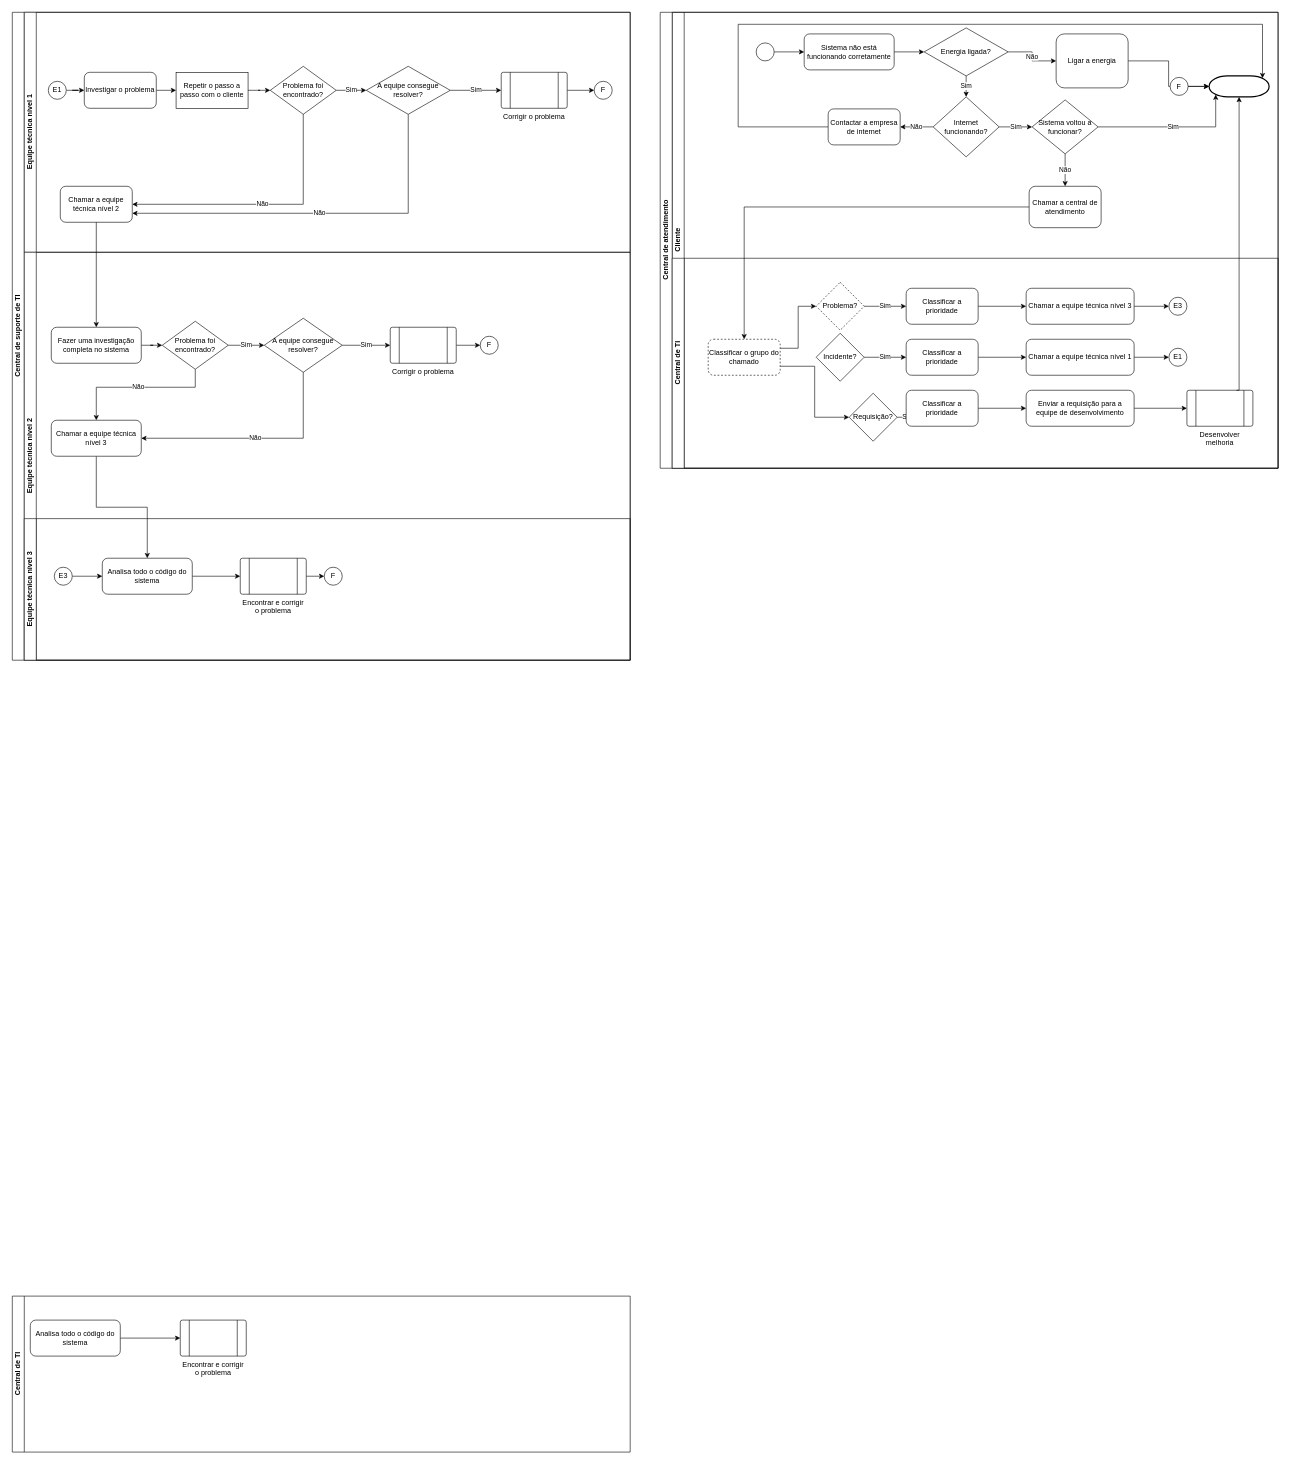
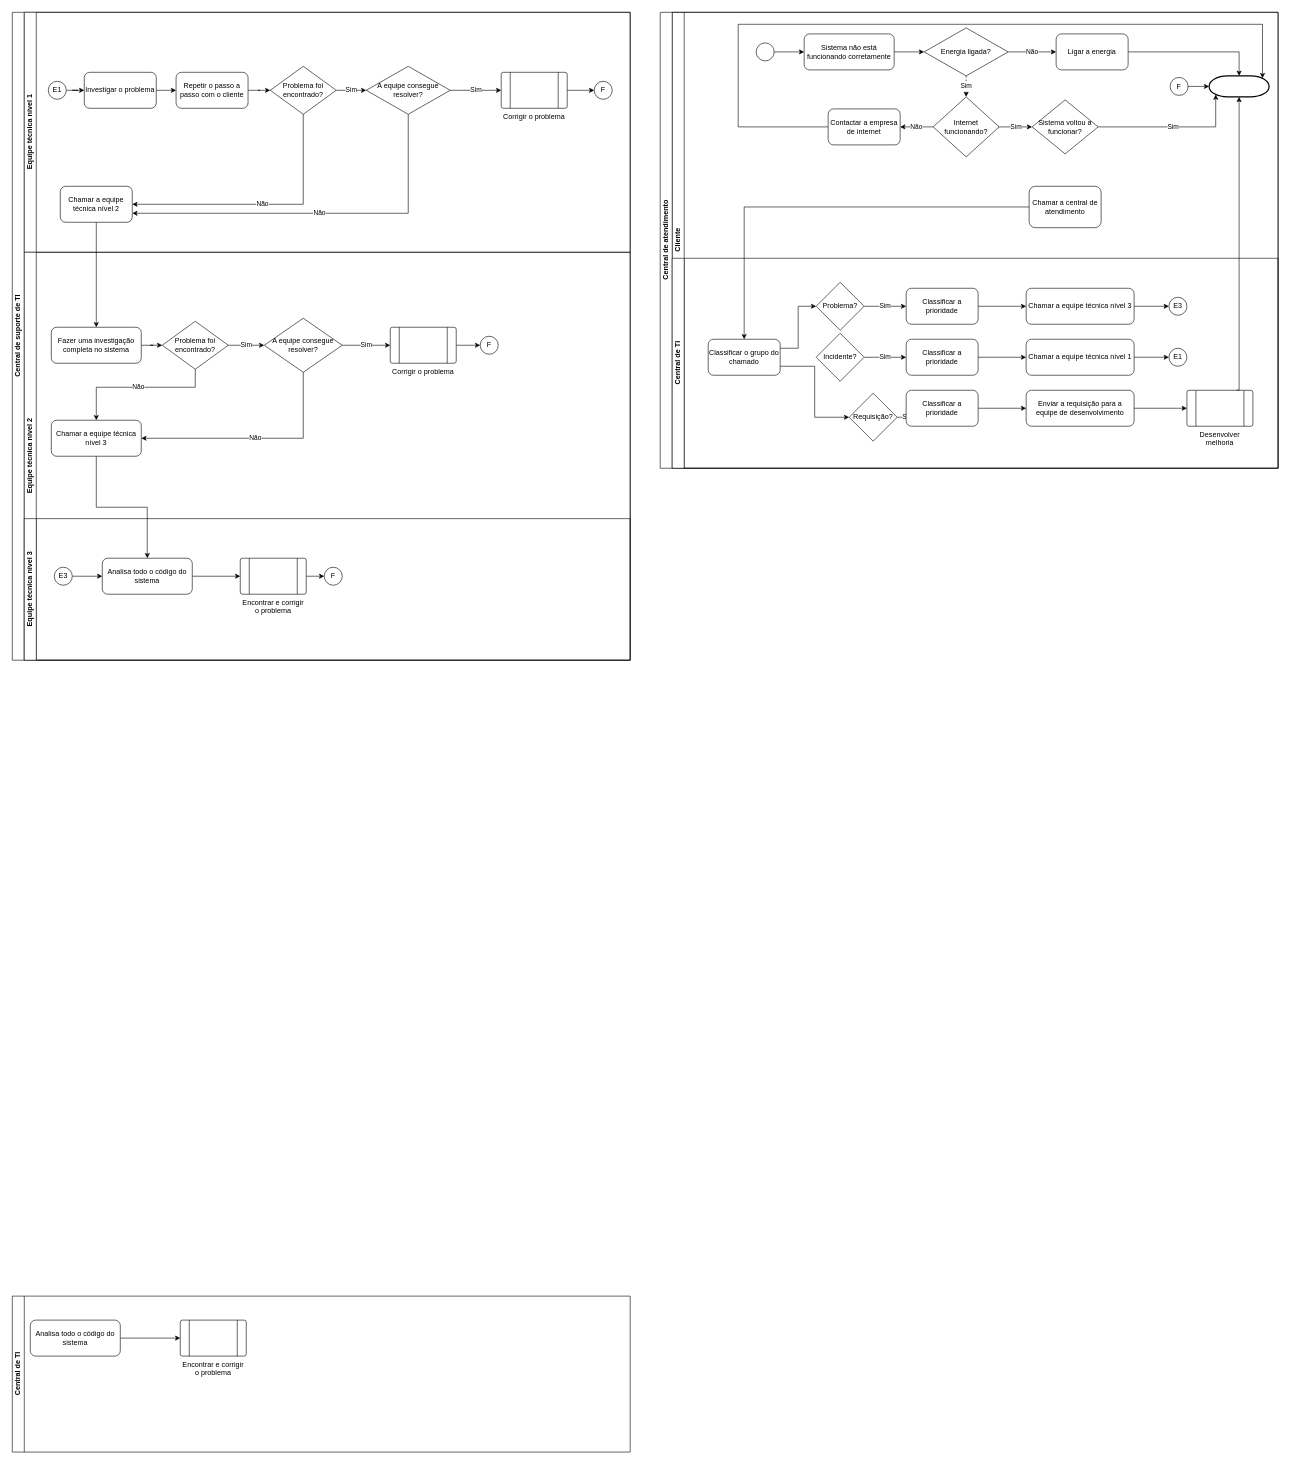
(1092, 61) -> (1092, 52)
(966, 88) -> (966, 88)
(212, 90) -> (212, 90)
(1065, 173) -> none
(840, 306) -> (840, 306)
(744, 357) -> (744, 357)
